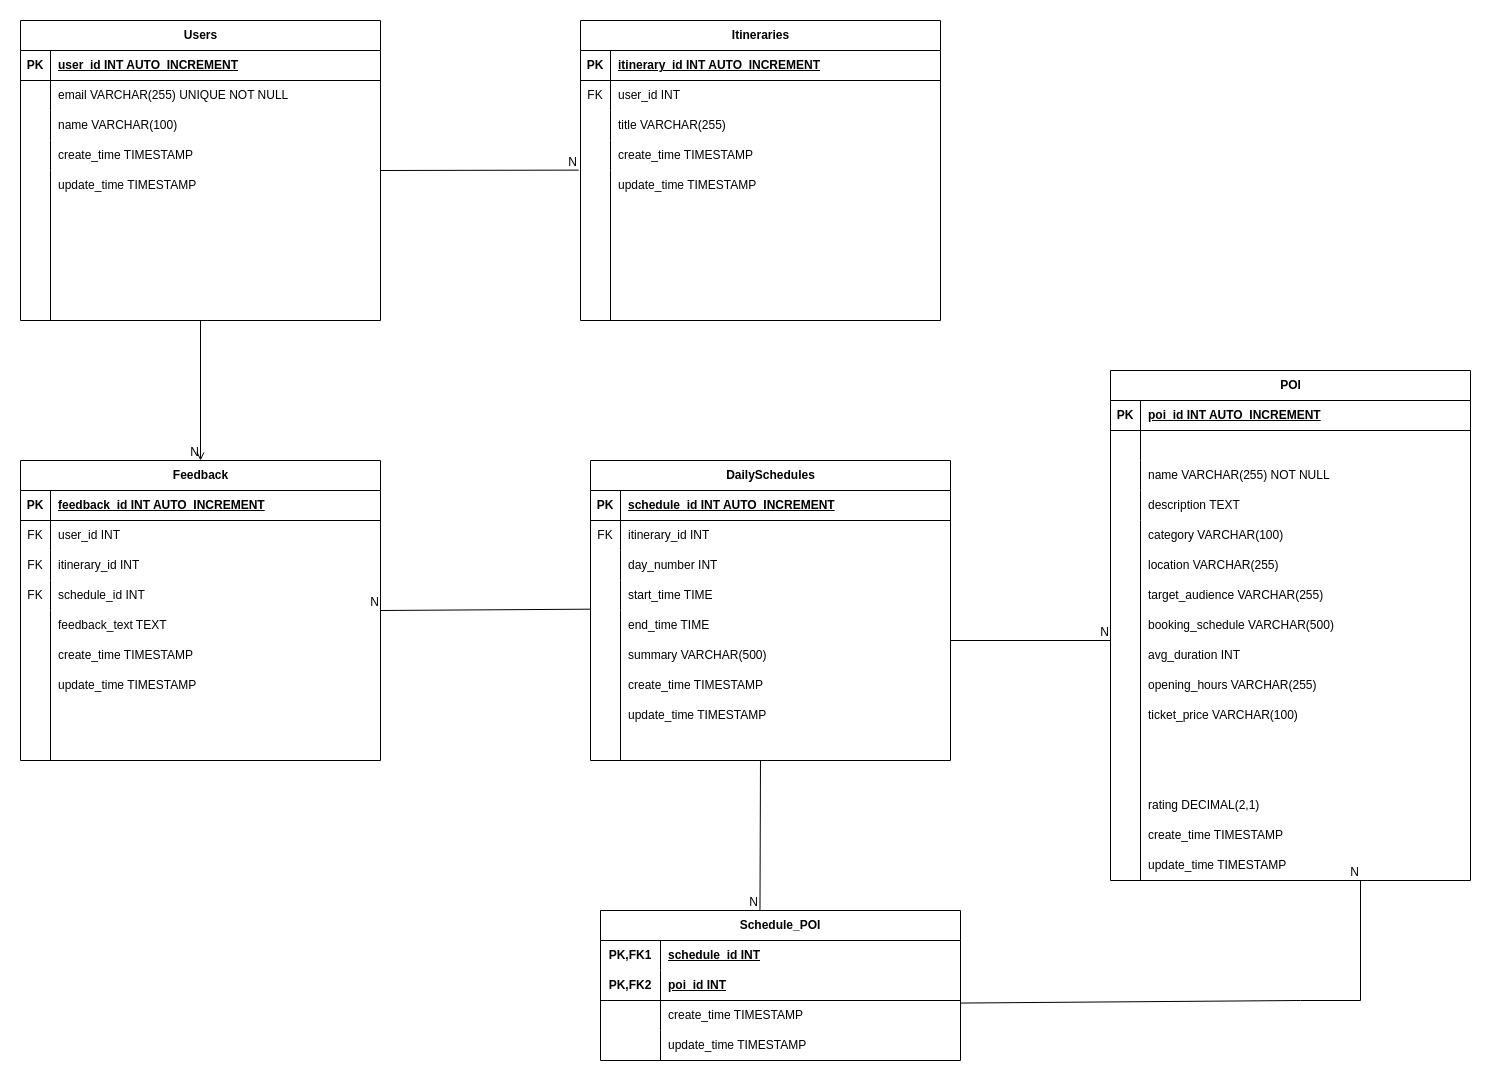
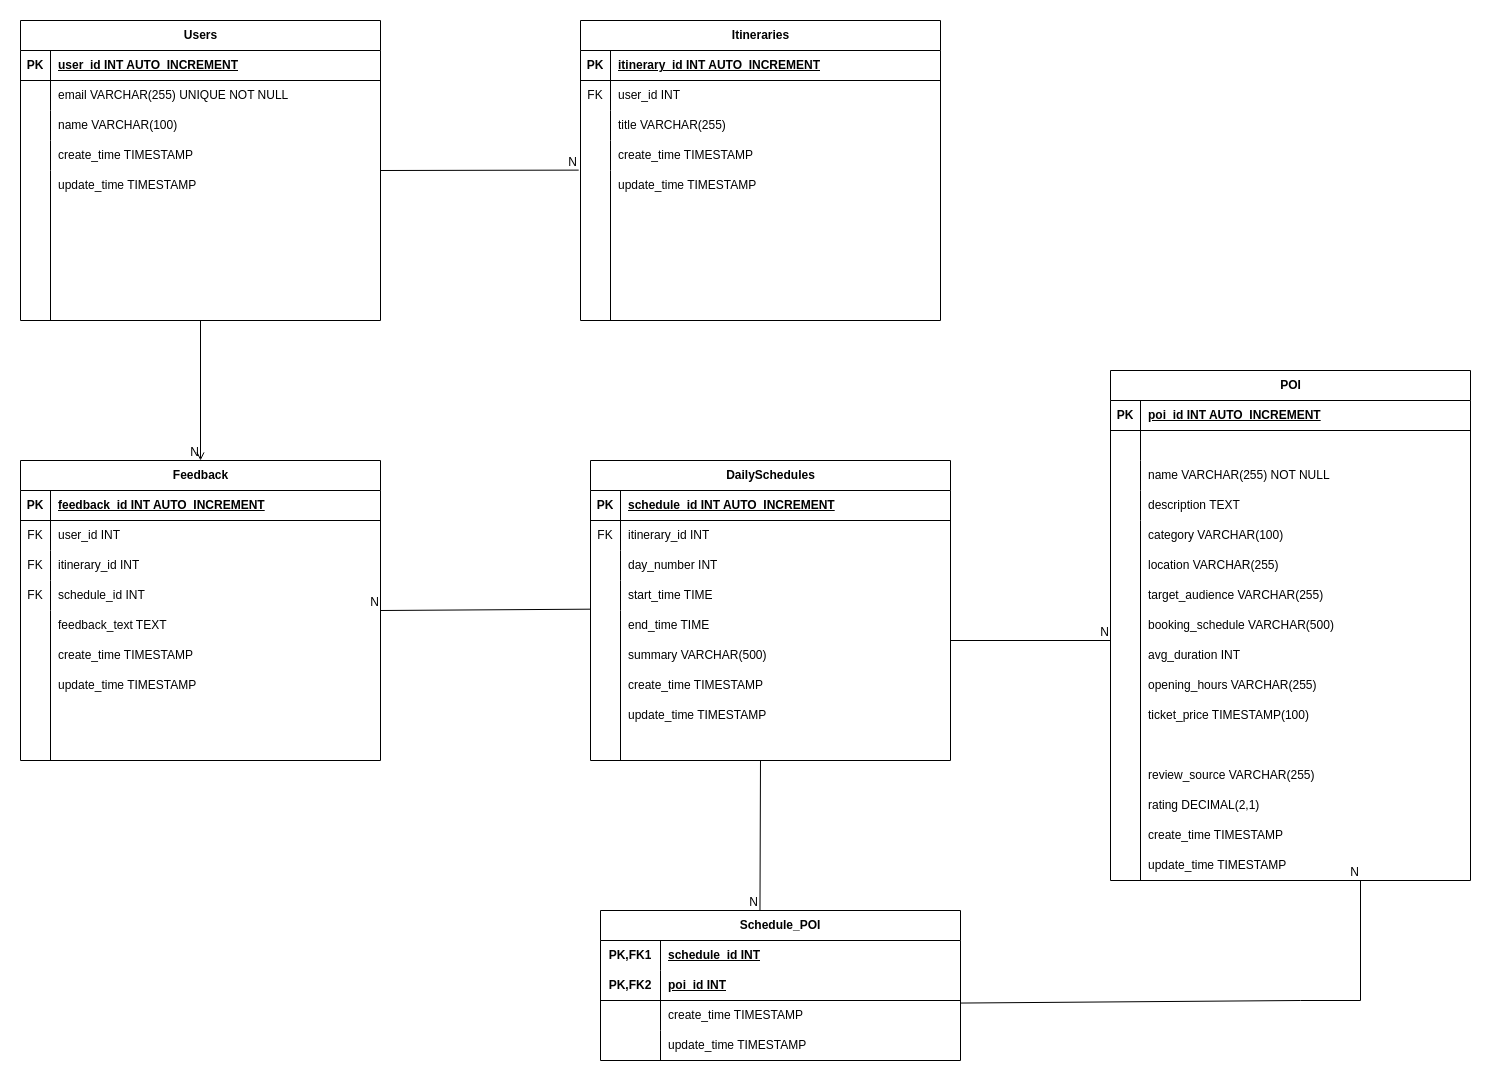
(1228, 716) -> (1235, 716)
none -> (1306, 776)
